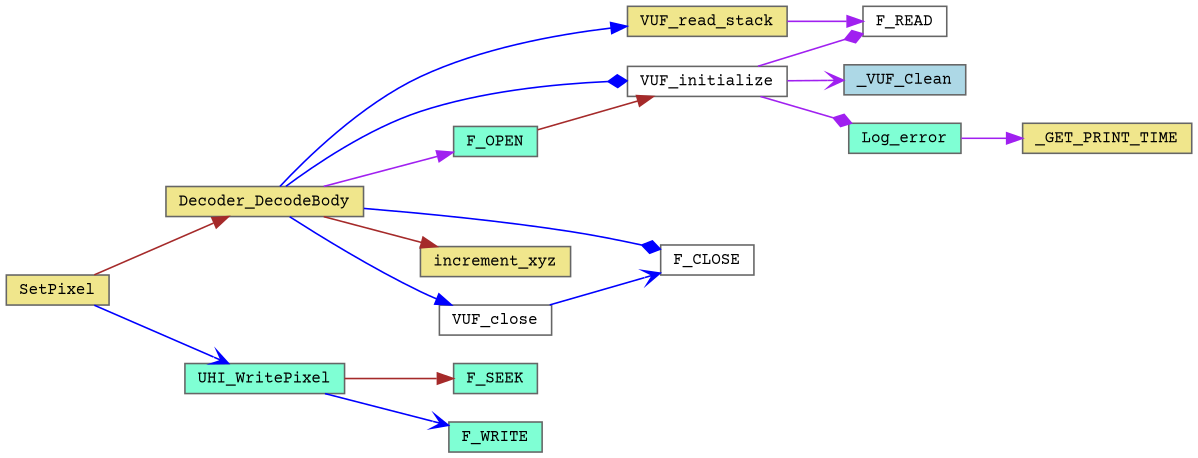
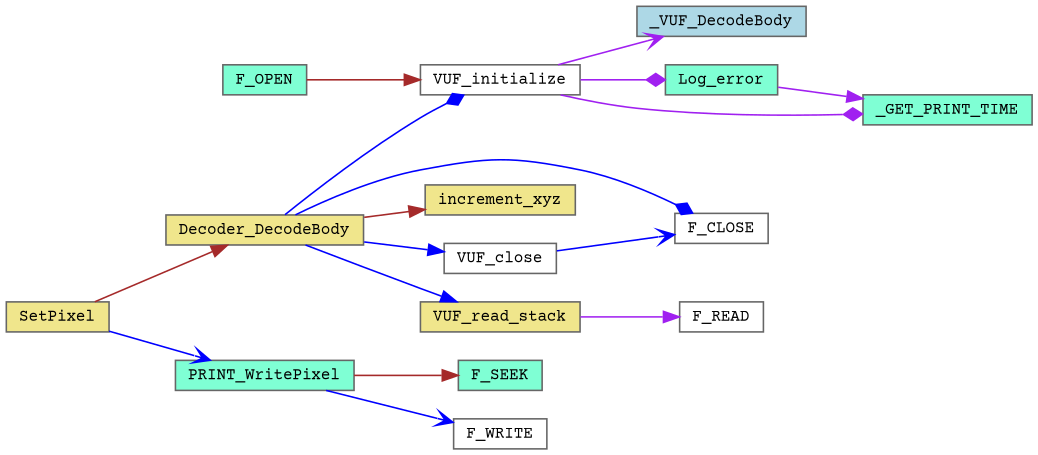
(801, 53) -> (701, 113)
(905, 80) -> (722, 21)
(1107, 138) -> (948, 110)
(381, 171) -> none
(265, 379) -> (265, 375)
(496, 437) -> (500, 434)
